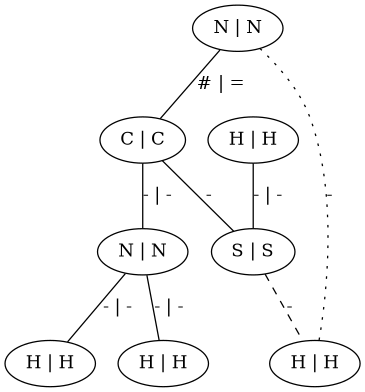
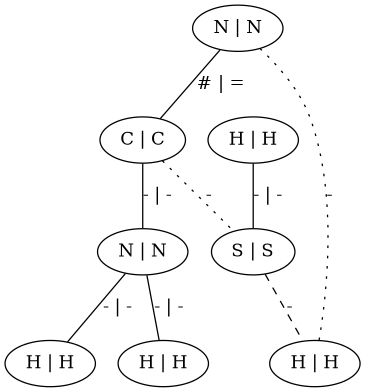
(198, 196) -> (198, 196)
